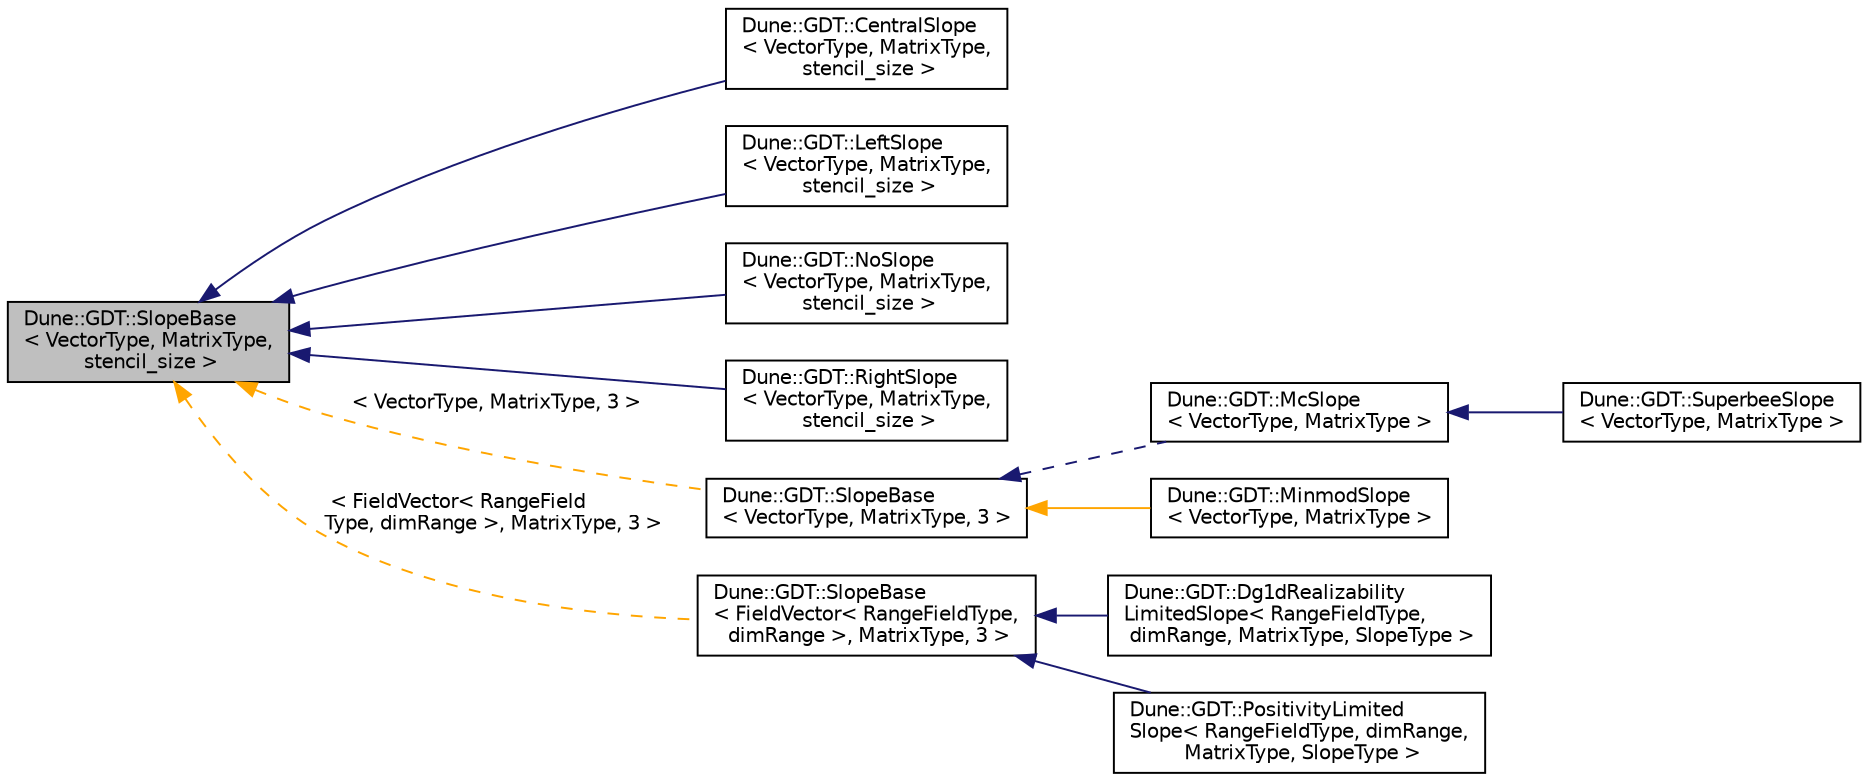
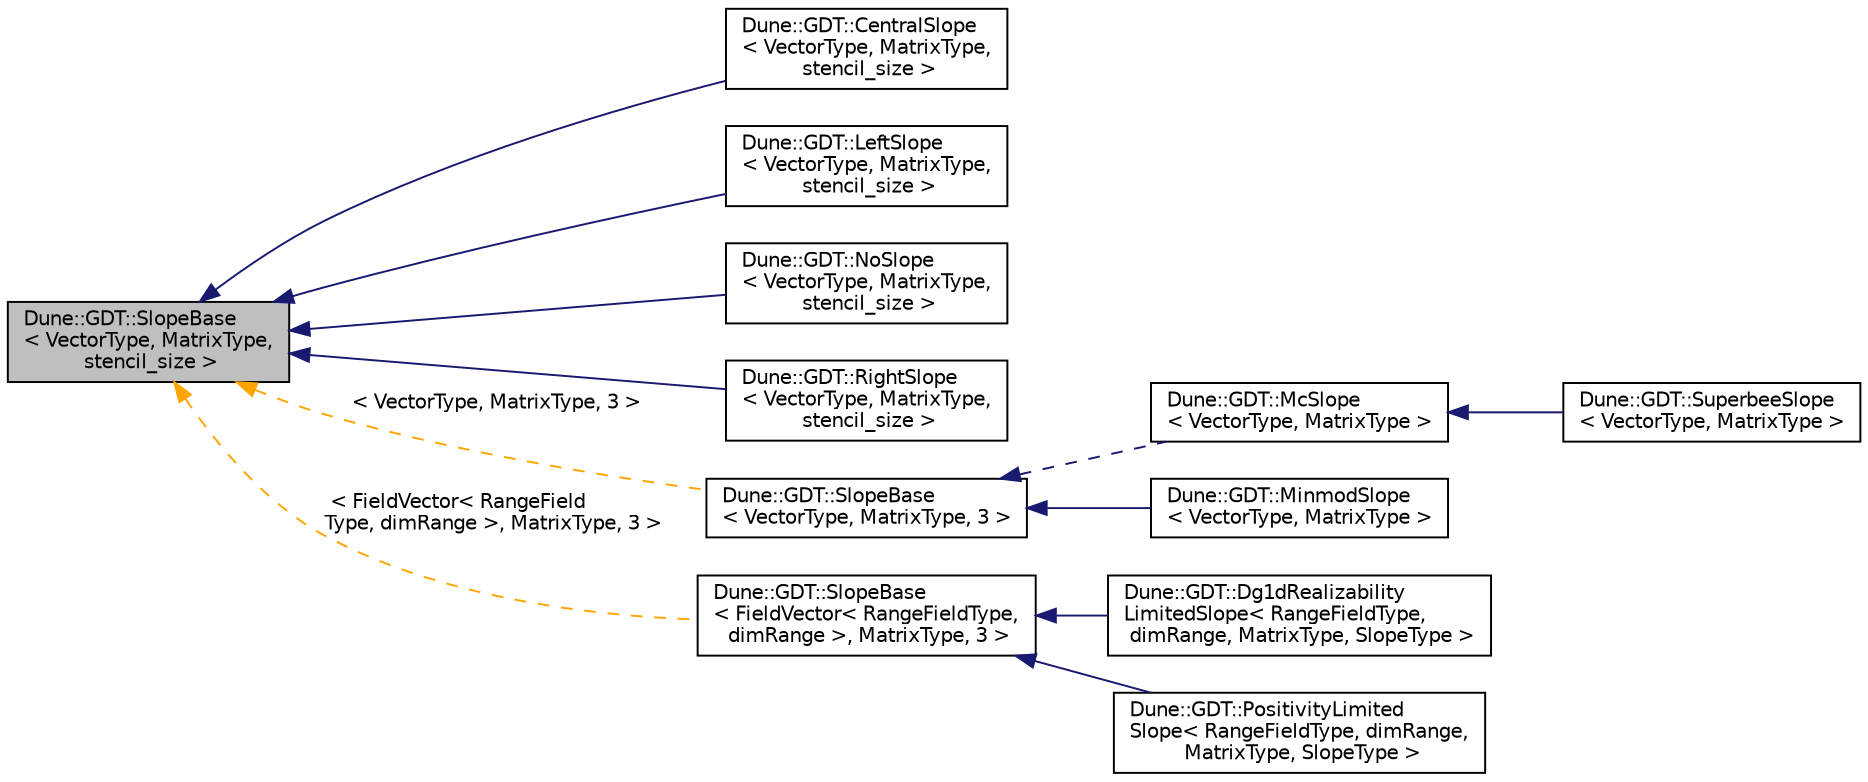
(1099, 508) -> (1099, 508)
